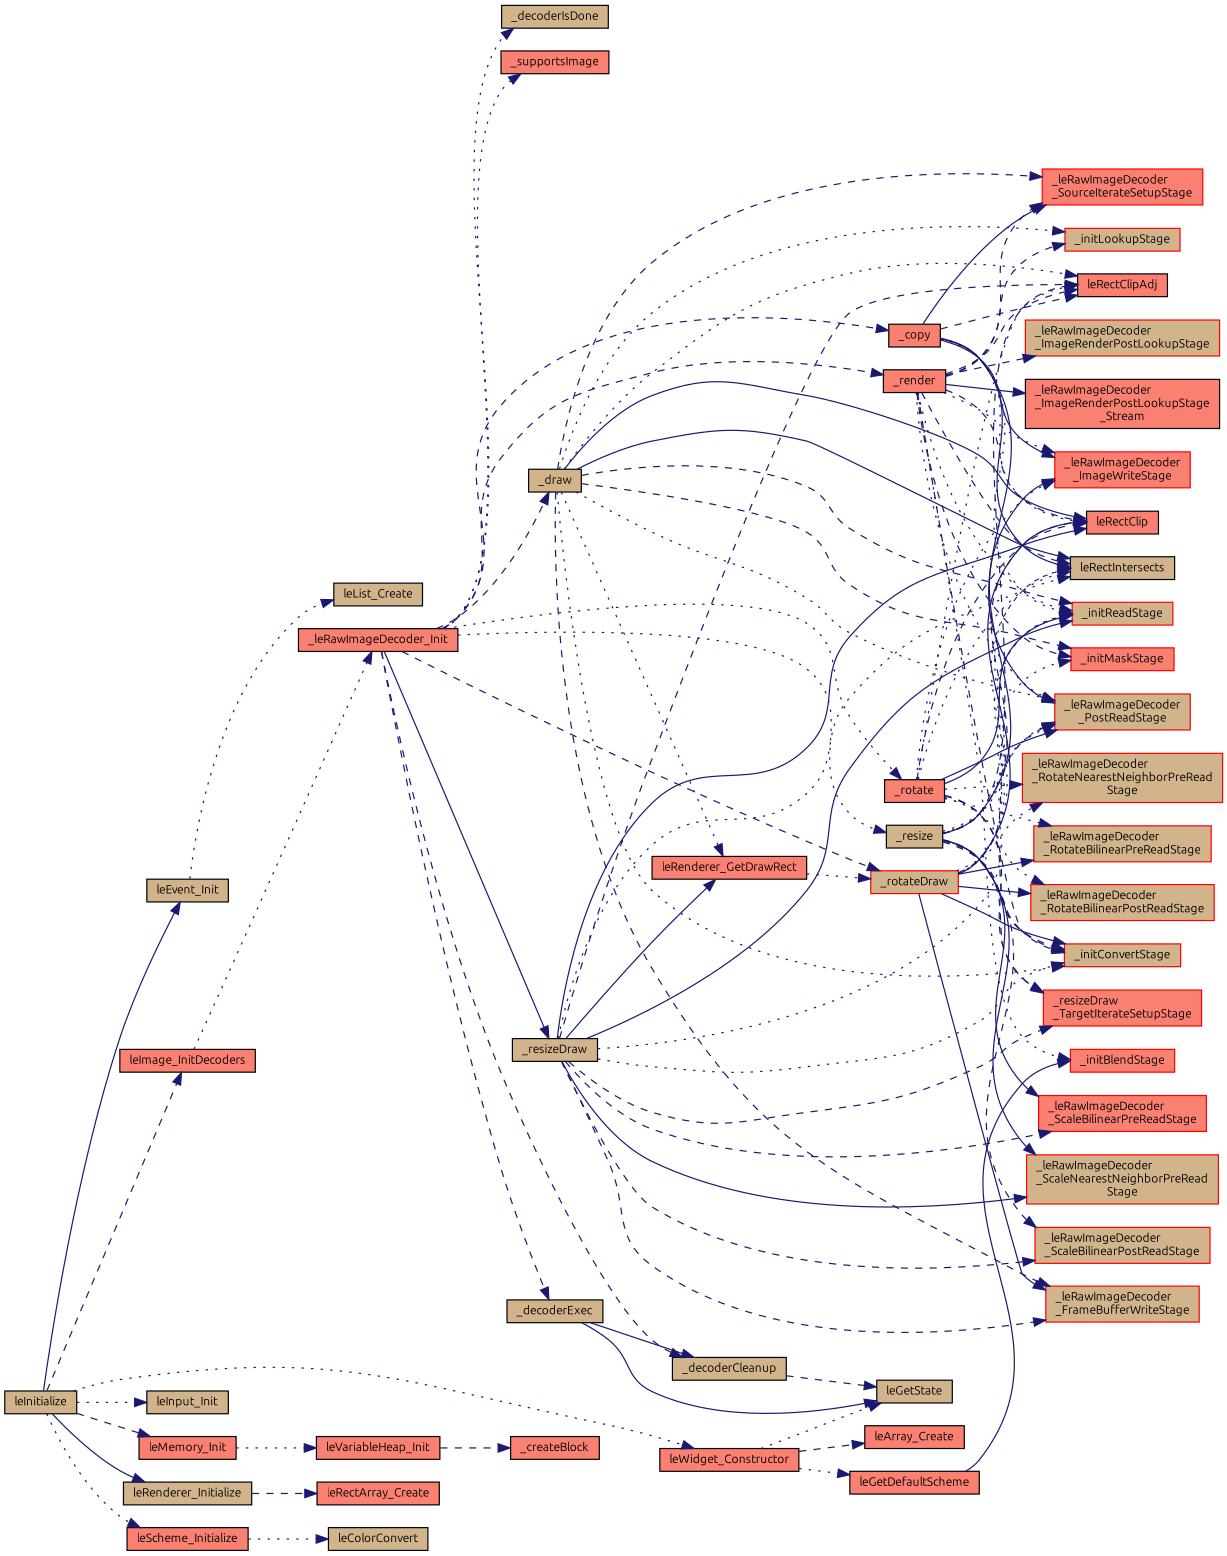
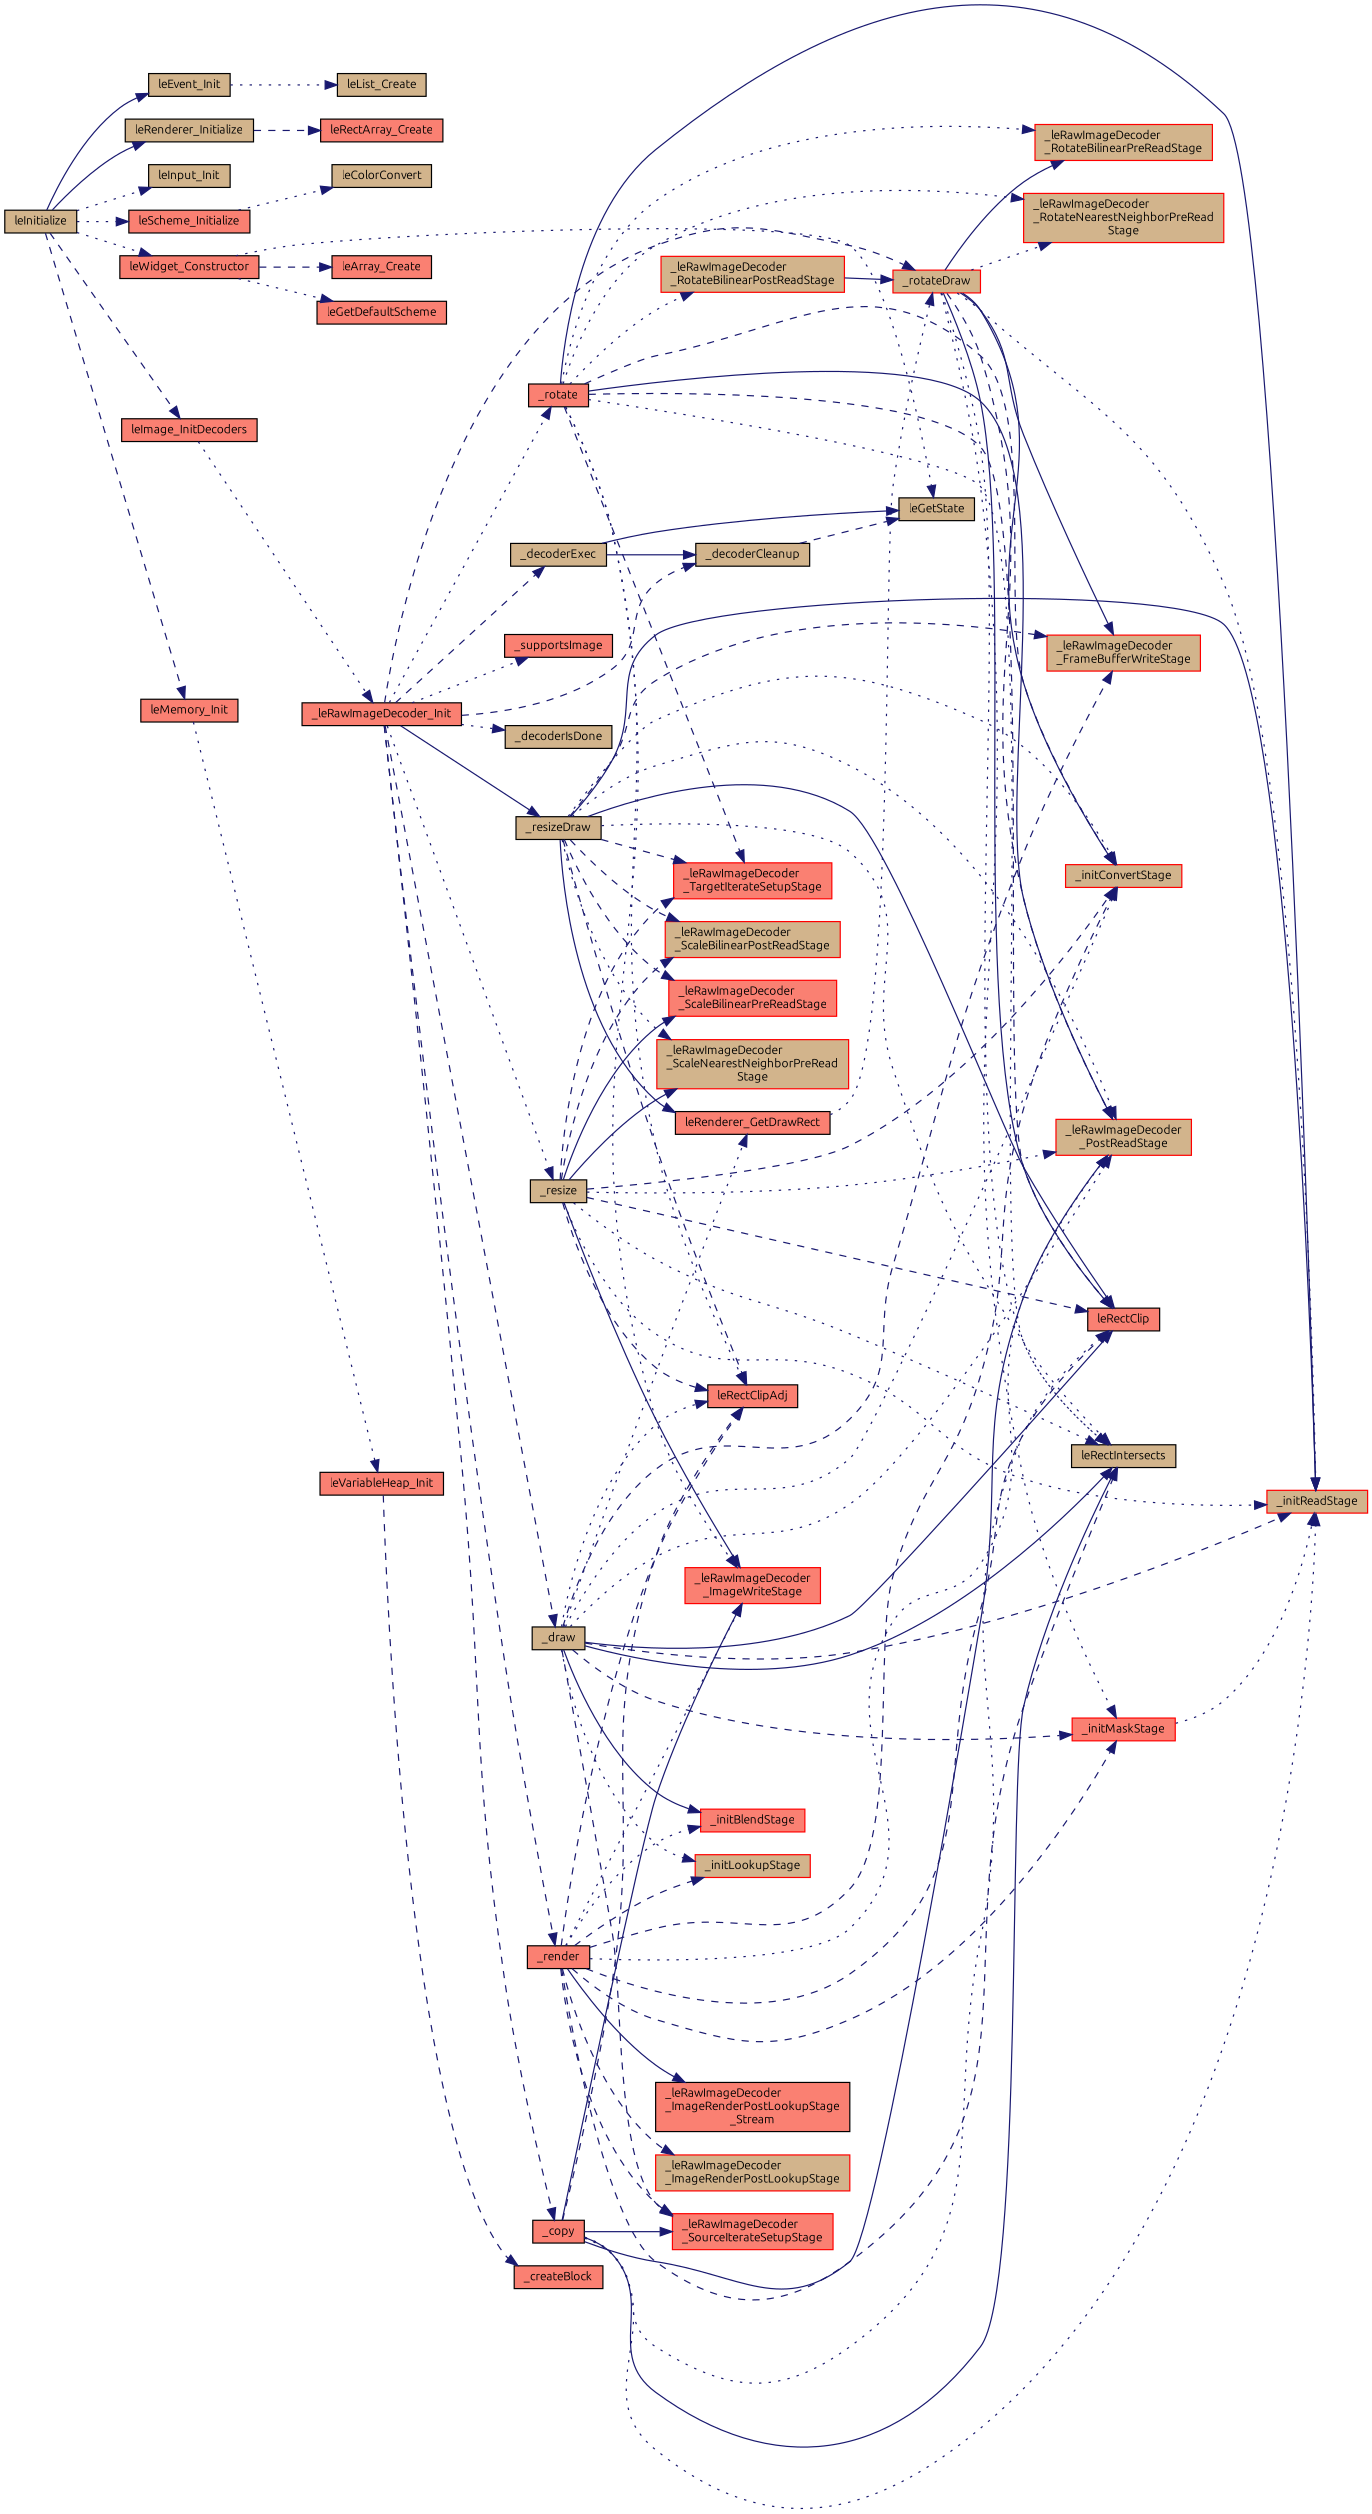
(971, 531) -> (1269, 1643)
(979, 888) -> (863, 279)
(1122, 1008) -> (753, 881)
(763, 1196) -> (605, 958)
(993, 1248) -> (611, 1743)
